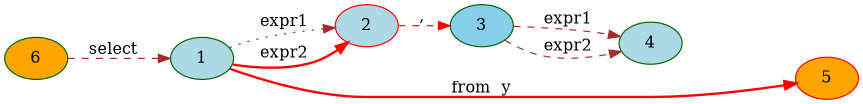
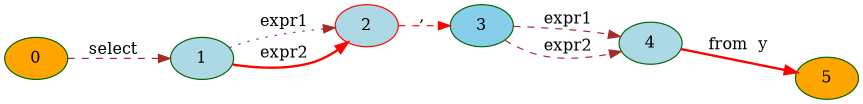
(36, 58) -> (36, 58)
(827, 78) -> (827, 78)
(506, 97) -> (733, 60)
